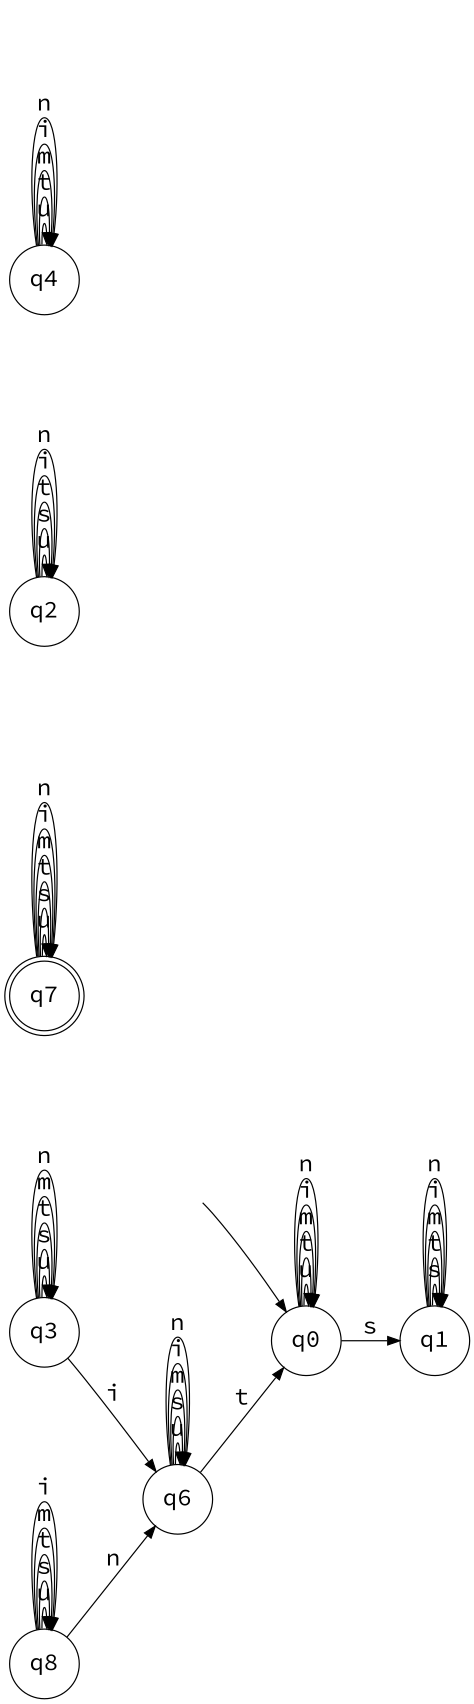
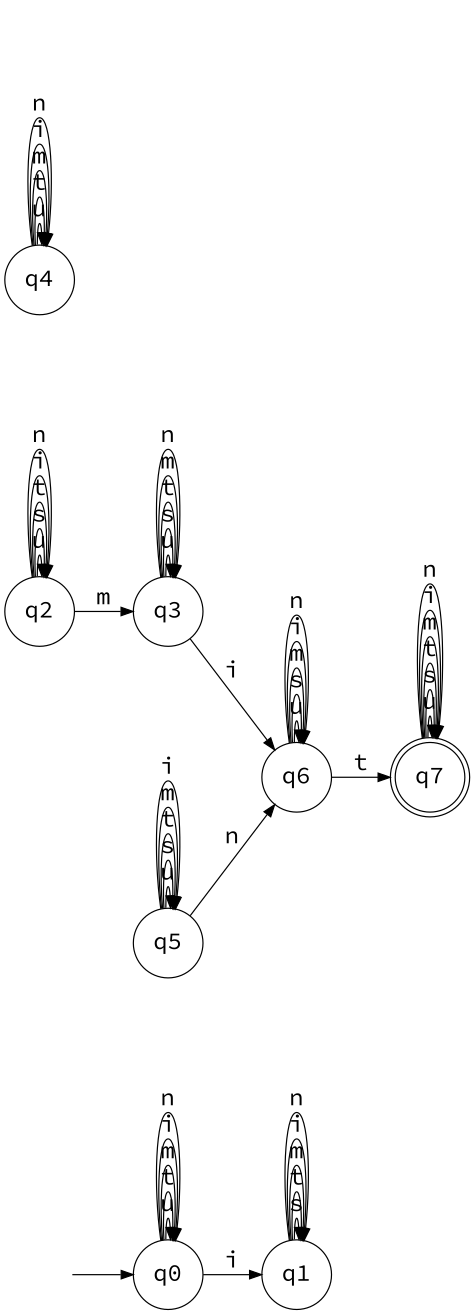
none -> (98, 612)
(371, 1328) -> (232, 1261)
(238, 1425) -> (355, 777)
(44, 1664) -> (168, 943)
